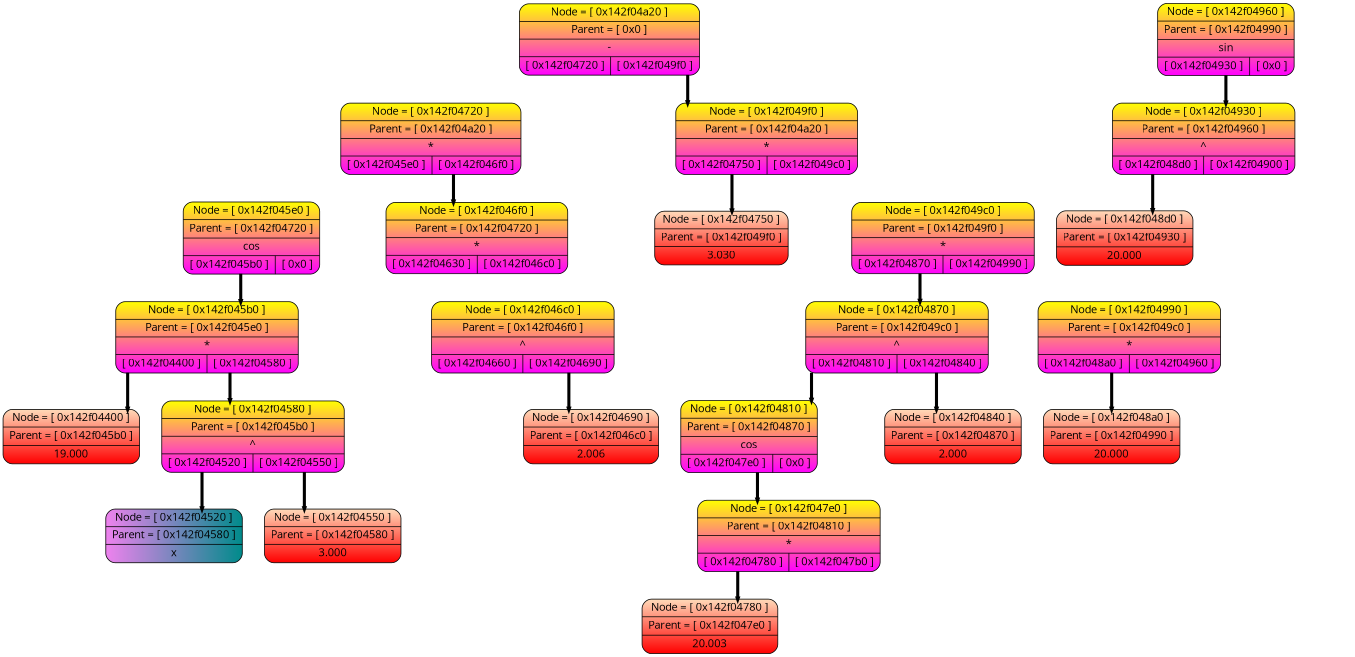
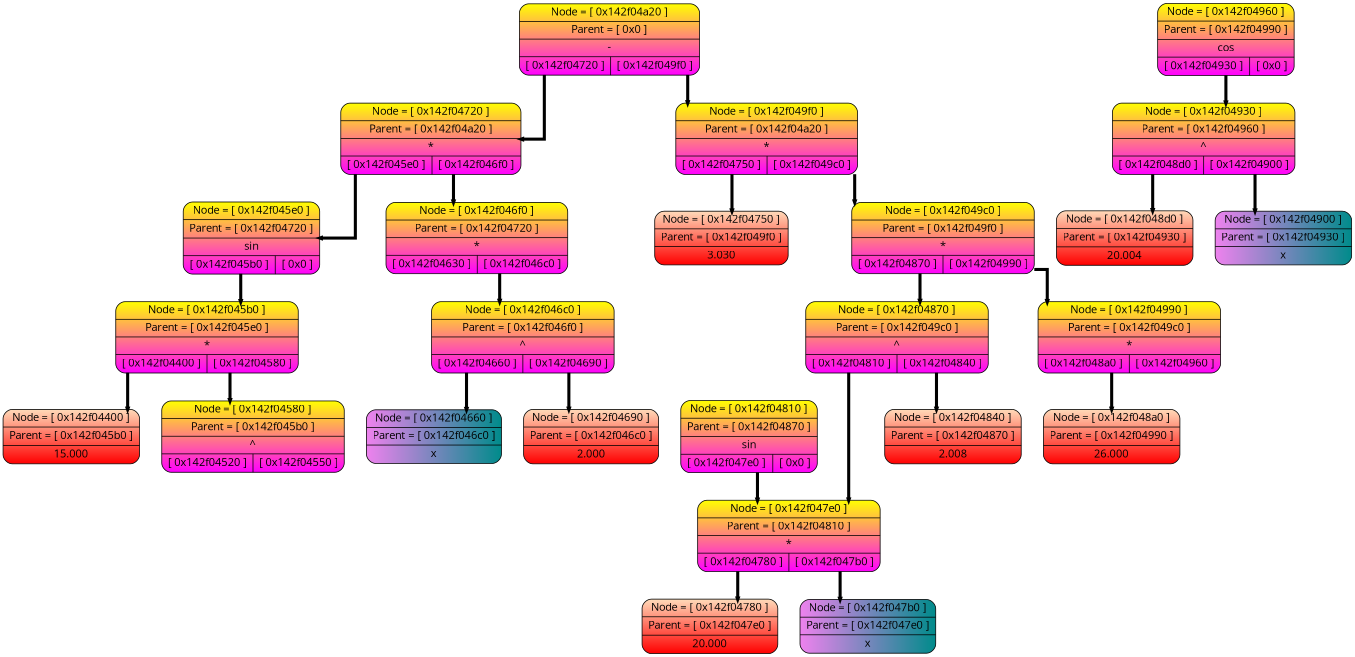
(1226, 48) -> (1226, 48)
none -> (544, 118)
none -> (855, 188)
none -> (355, 223)
none -> (1283, 238)
(251, 246) -> (251, 246)
(1125, 256) -> (1125, 256)
none -> (1047, 279)
none -> (500, 287)
(812, 386) -> (849, 436)
none -> (434, 437)
(749, 445) -> (749, 445)
(71, 454) -> (71, 454)
(591, 454) -> (591, 454)
(953, 454) -> (953, 454)
(1112, 454) -> (1112, 454)
(174, 536) -> none
(333, 536) -> none
none -> (868, 626)
(710, 644) -> (710, 644)
